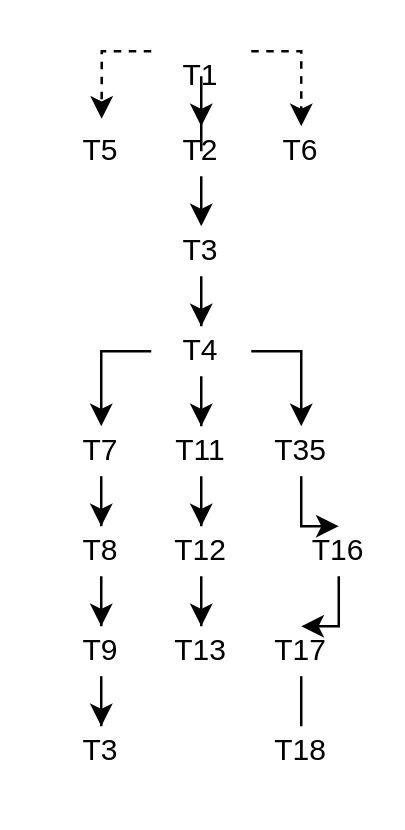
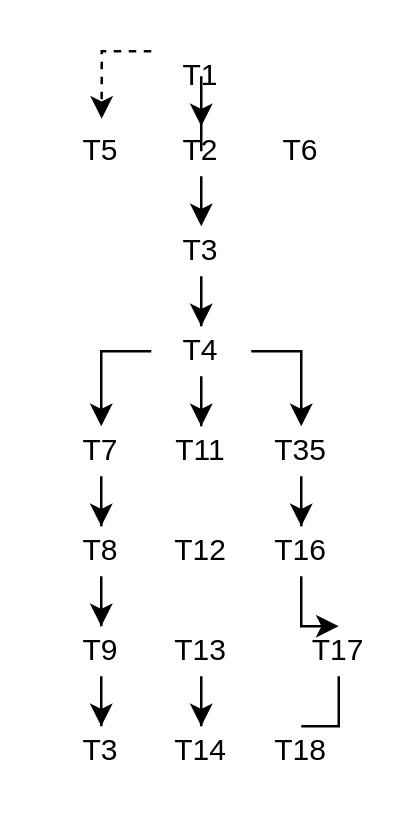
(301, 55) -> none
(201, 509) -> none
(339, 551) -> (301, 551)
(201, 609) -> none
(301, 651) -> (339, 651)
none -> (201, 709)
none -> (201, 751)
